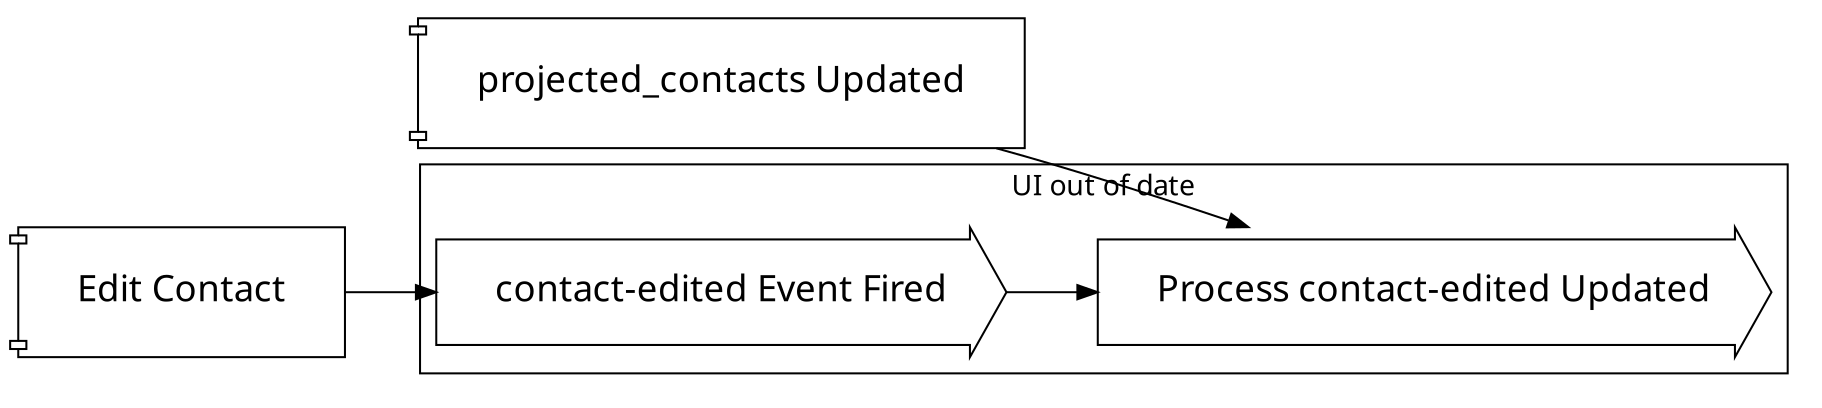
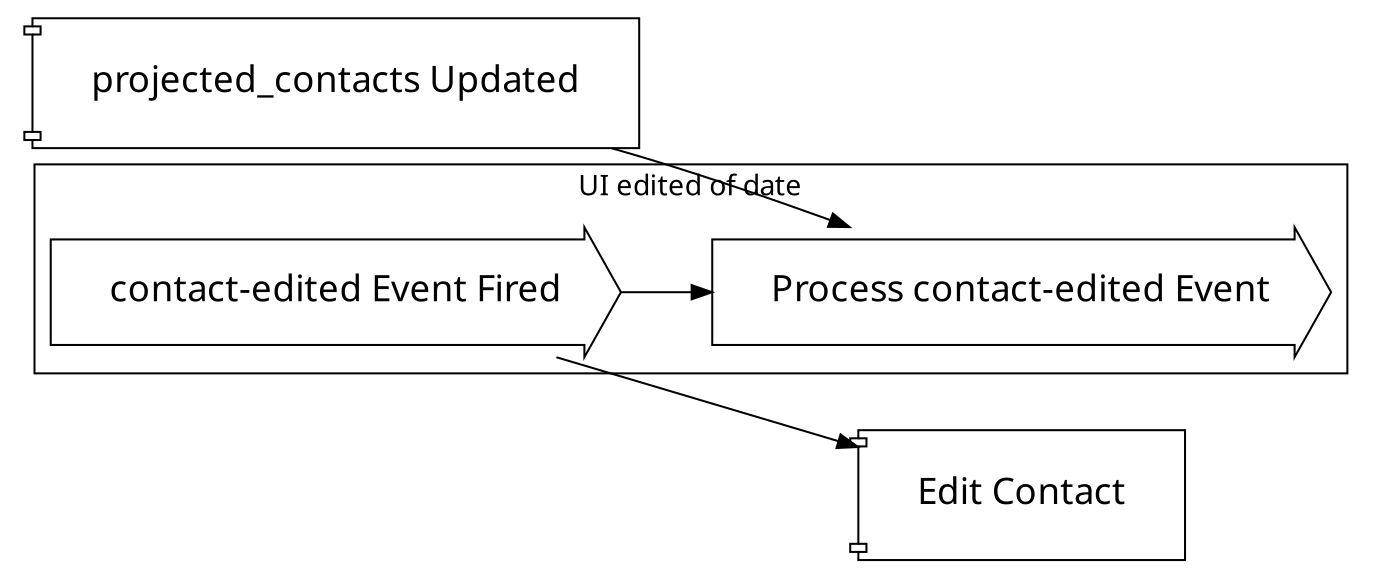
(1104, 188) -> (691, 188)
(380, 292) -> (697, 399)
(1435, 292) -> (1022, 292)
